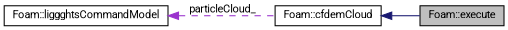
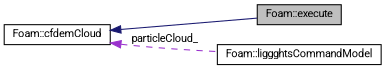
(227, 16) -> (169, 49)
